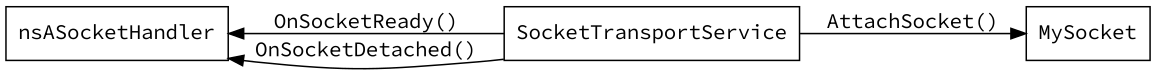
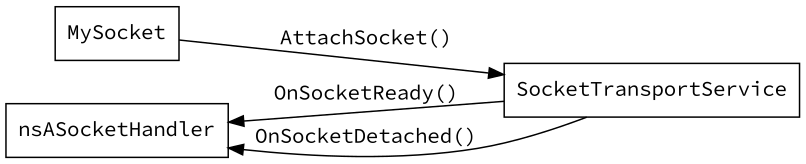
(905, 34) -> (334, 56)
